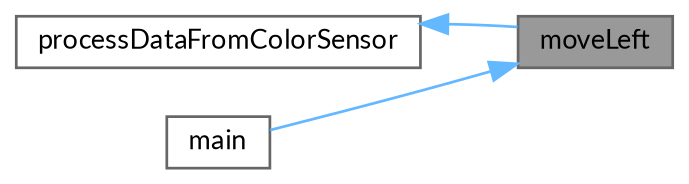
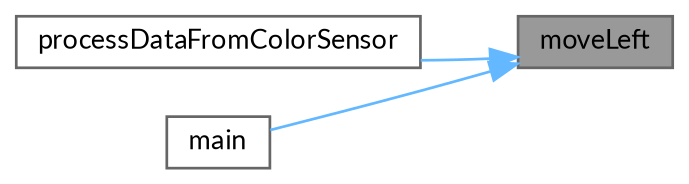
(483, 25) -> (455, 60)
